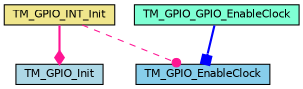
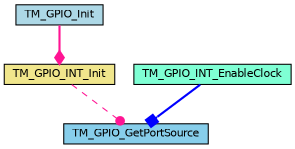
(217, 15) -> (212, 74)
(60, 38) -> (60, 38)
(203, 74) -> (136, 134)
